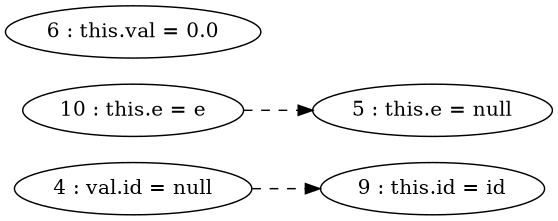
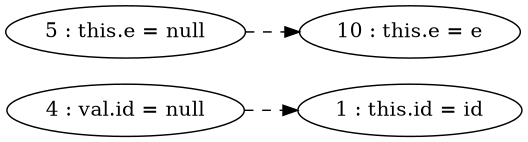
(133, 32) -> none
(271, 110) -> (265, 32)
(433, 189) -> (410, 110)
